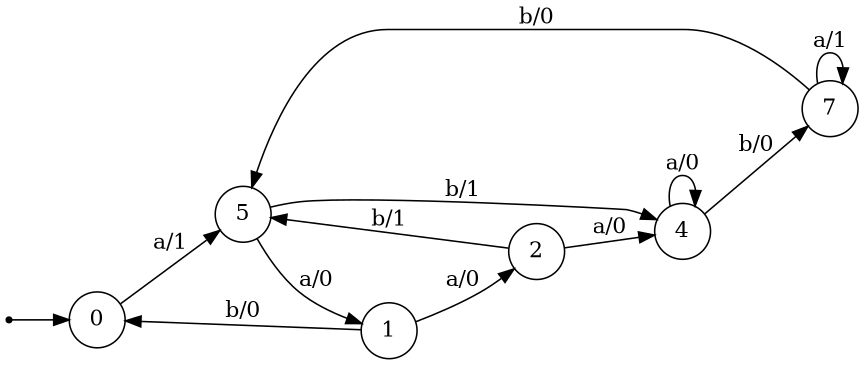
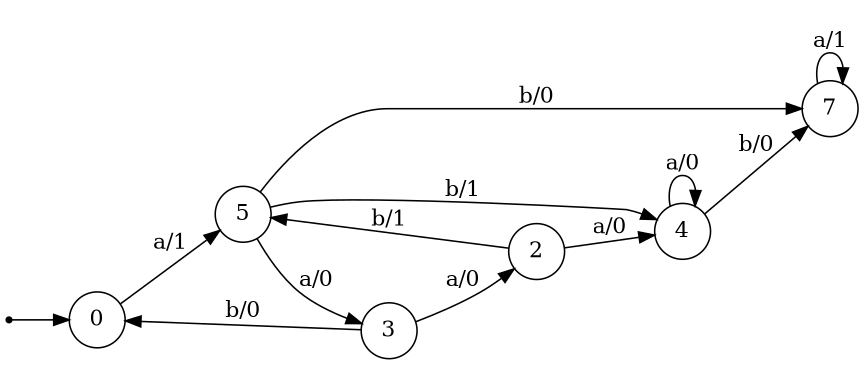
(504, 30) -> (508, 109)
(389, 331) -> (389, 331)
